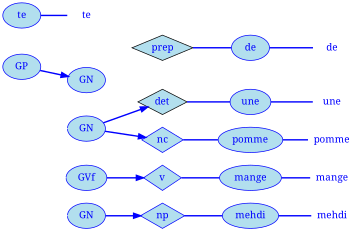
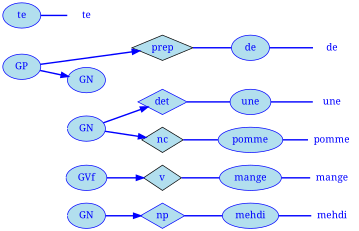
none -> (86, 58)
(162, 102) -> (162, 102)
(162, 140) -> (162, 140)
(162, 178) -> (162, 178)
